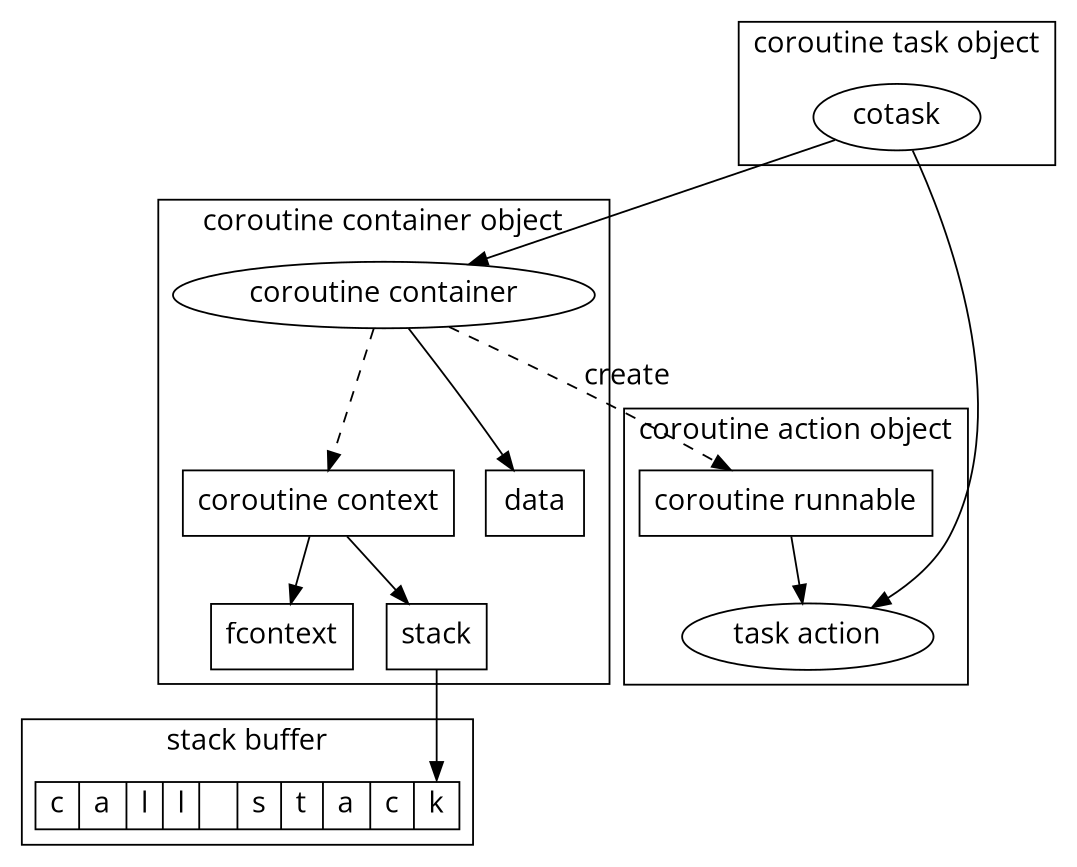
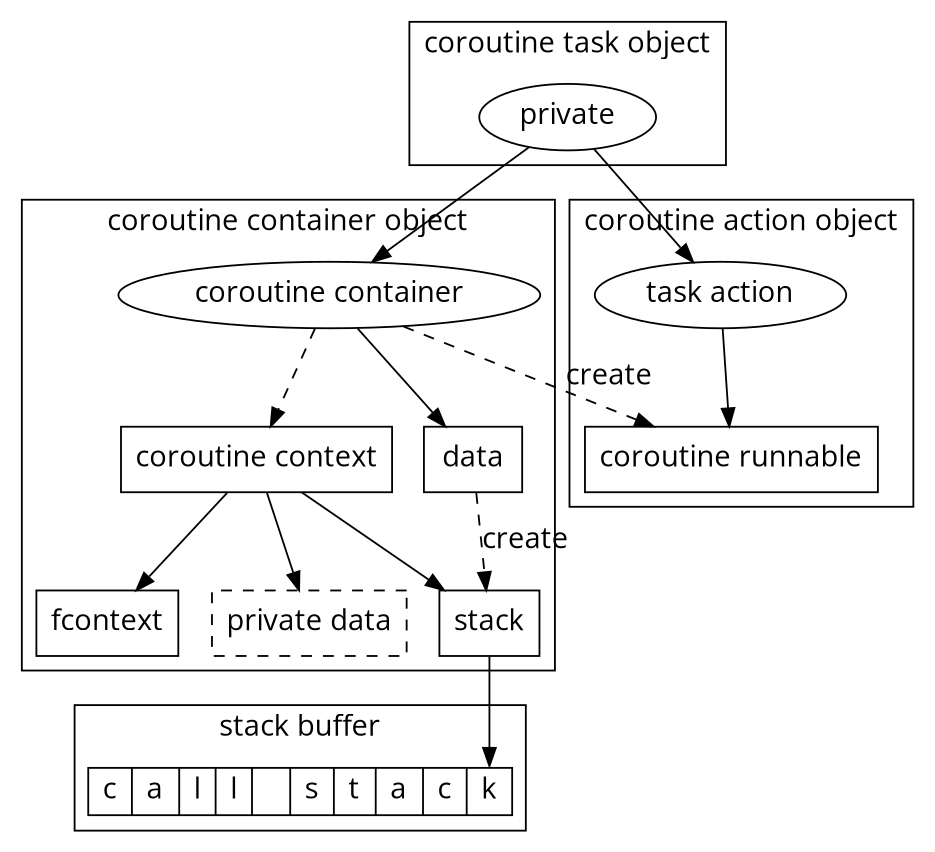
(897, 117) -> (568, 117)
none -> (480, 532)
(795, 561) -> (725, 368)
none -> (309, 623)
